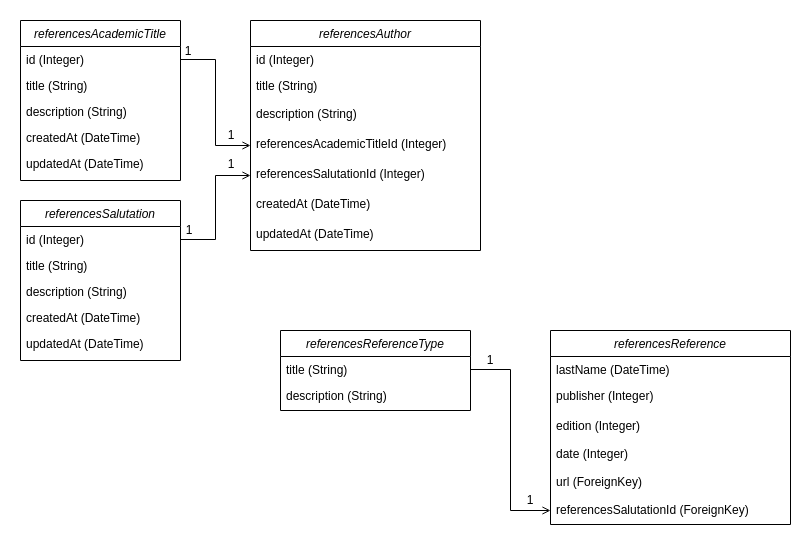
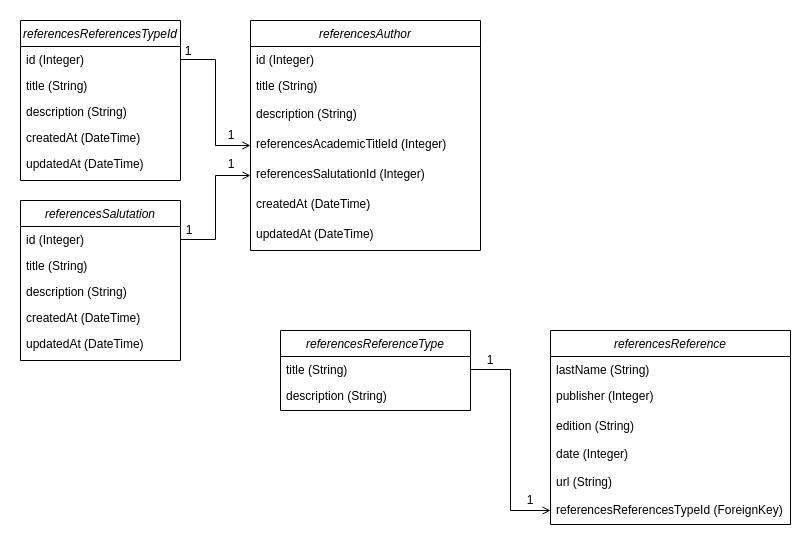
(100, 34) -> (100, 34)
(615, 370) -> (608, 370)
(608, 426) -> (604, 426)
(605, 482) -> (592, 482)
(667, 510) -> (684, 510)
